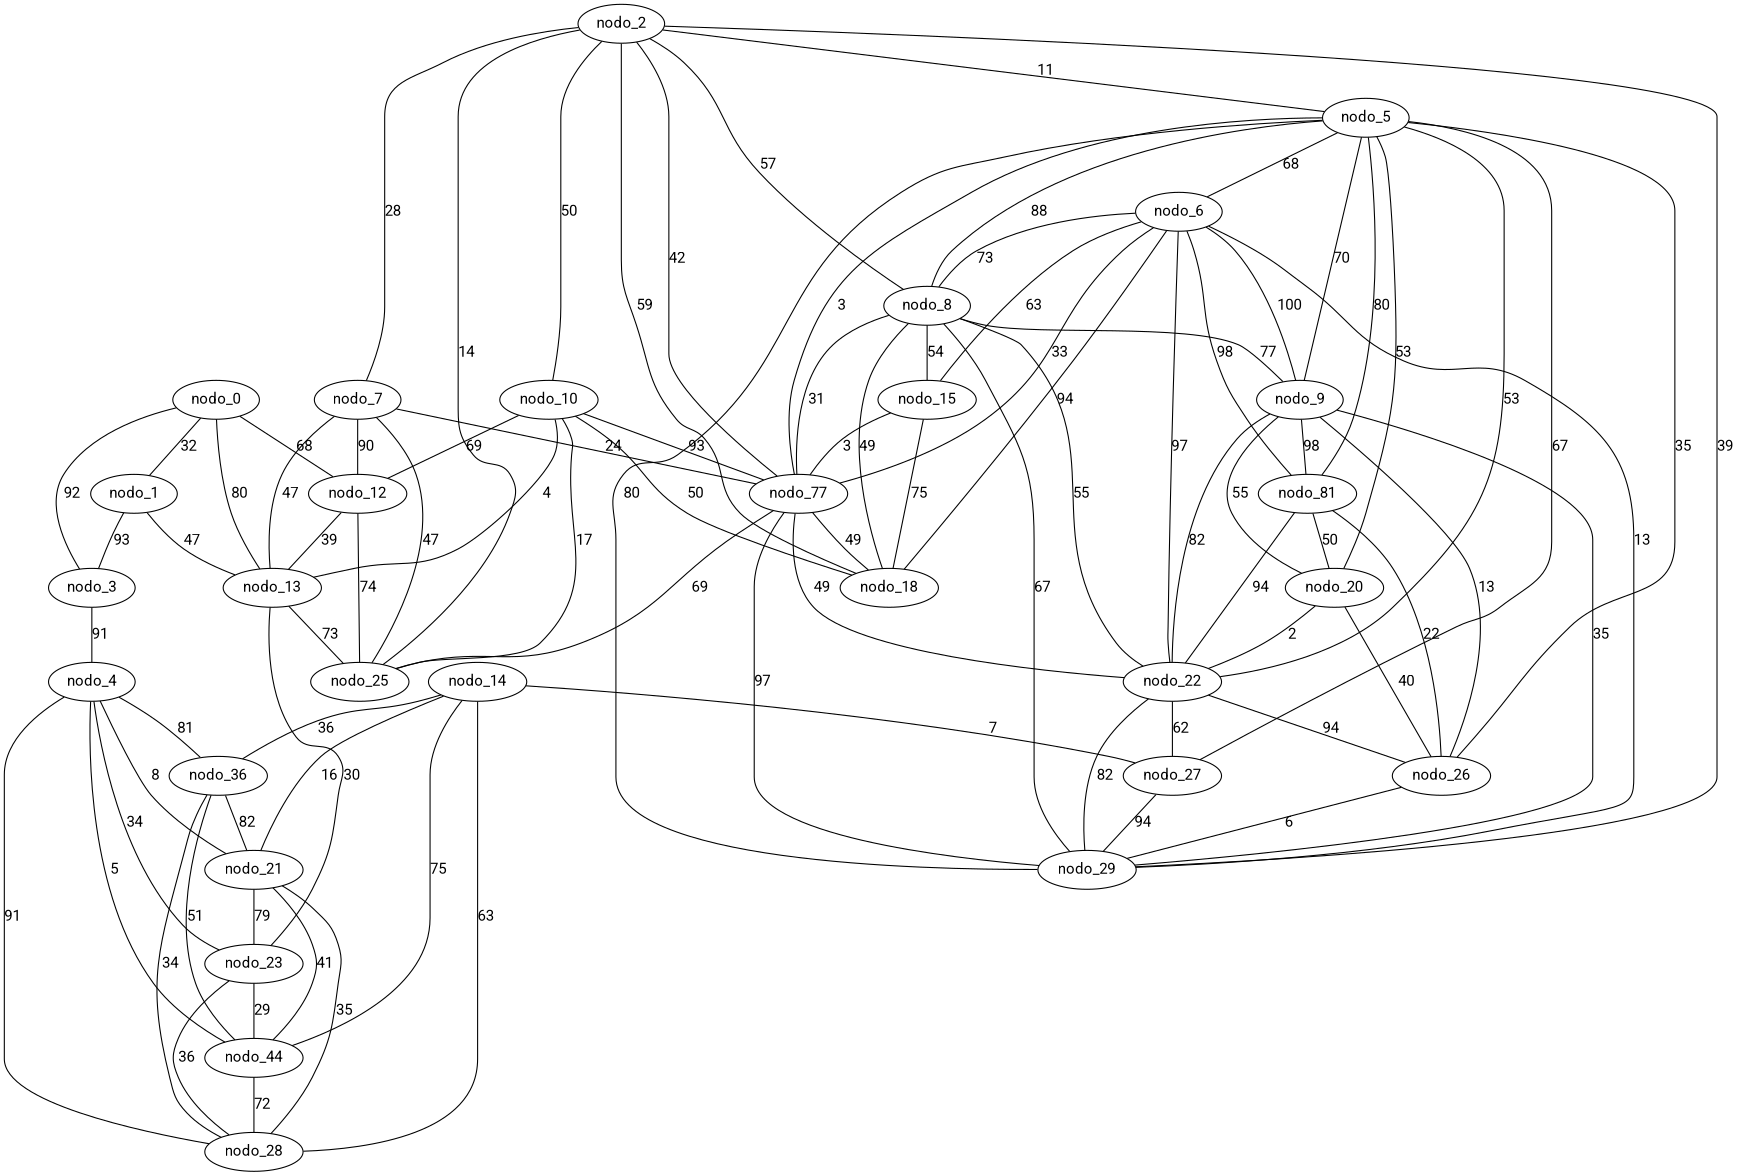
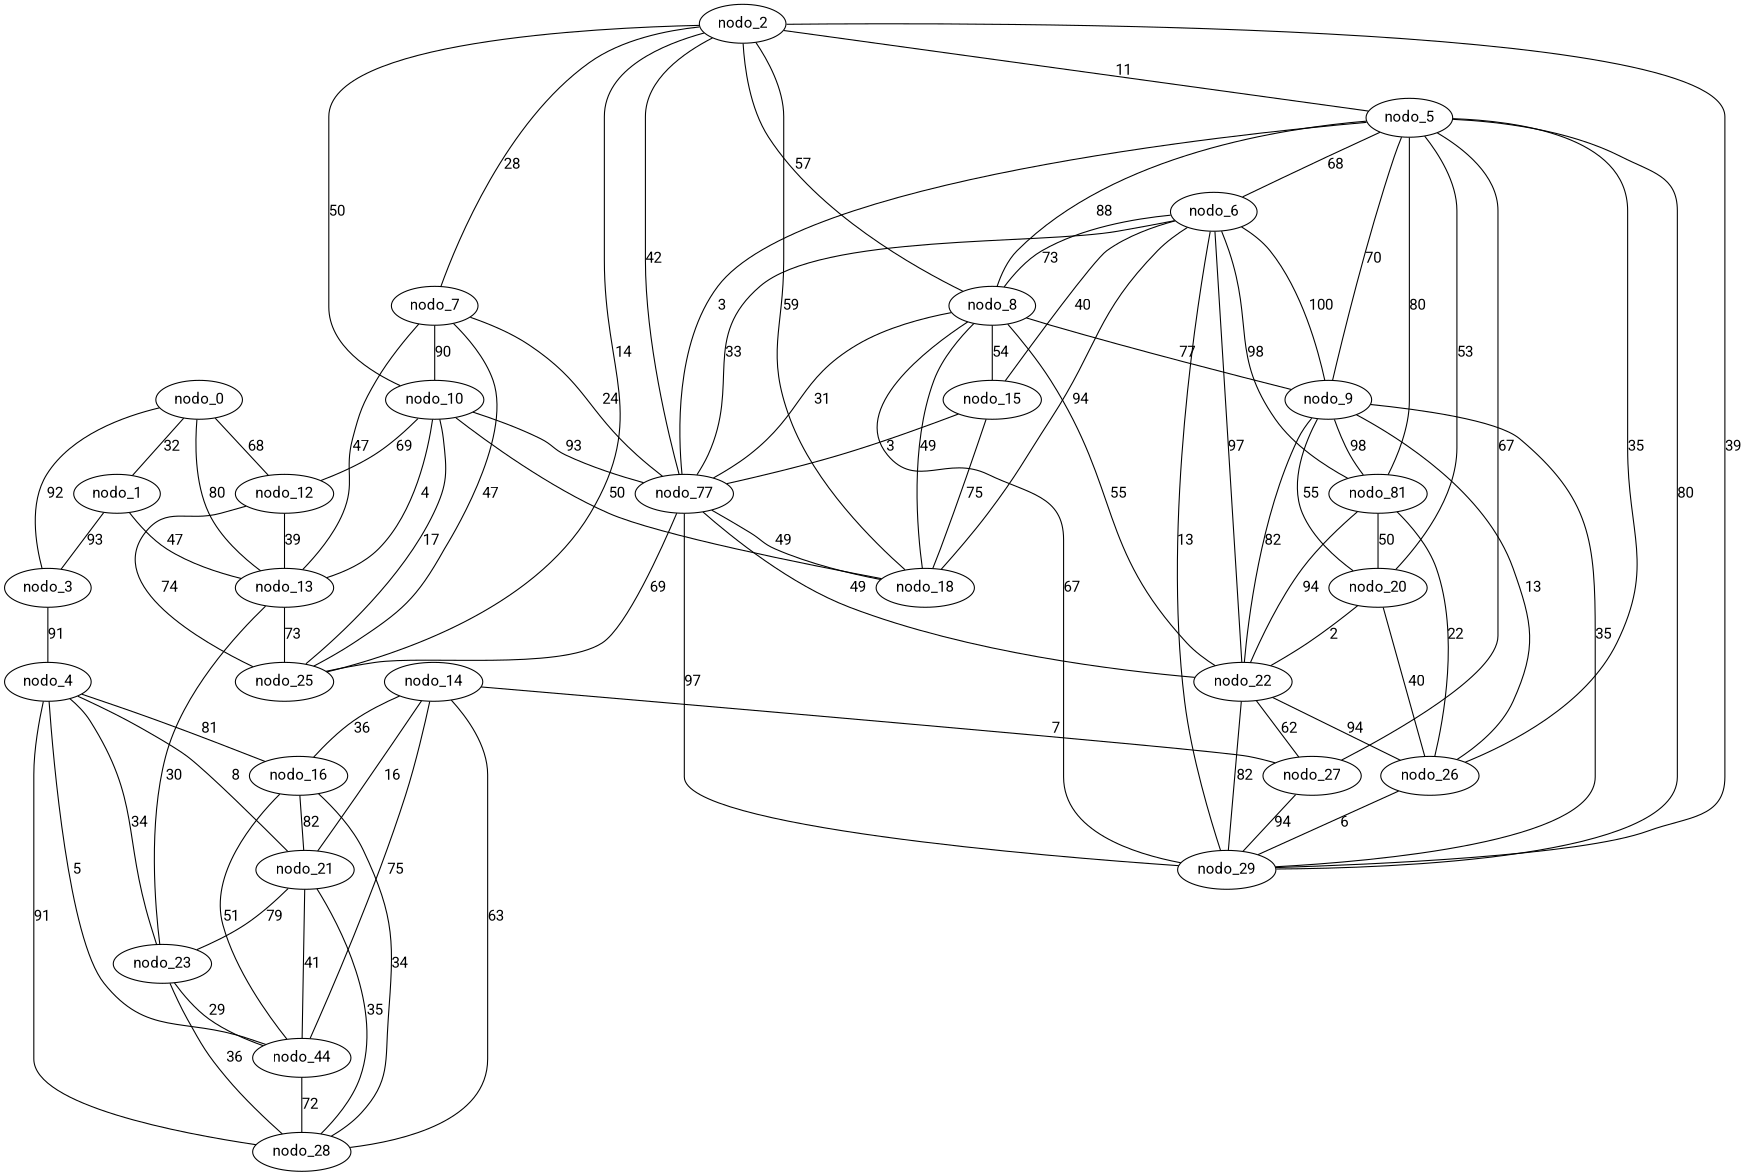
(1034, 306) -> (1083, 306)
(358, 447) -> (435, 353)
(1496, 450) -> none
(218, 776) -> (299, 776)
